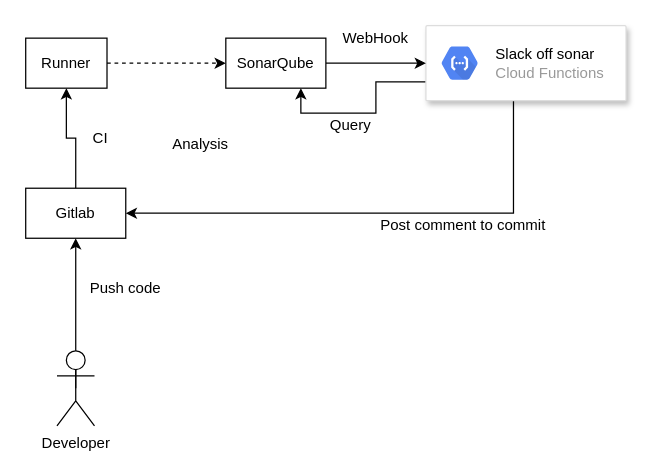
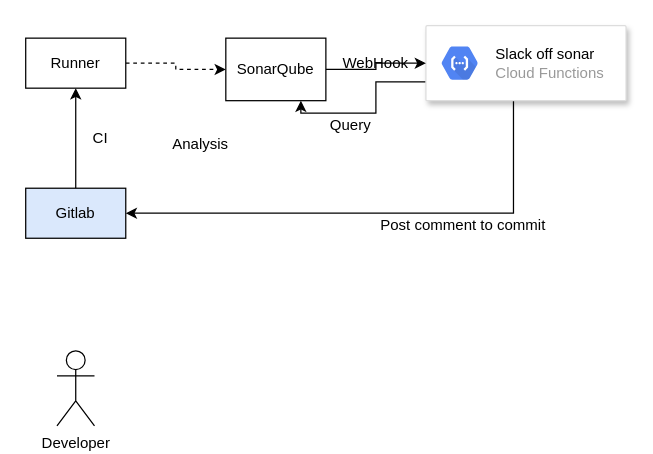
(376, 38) -> (376, 63)
(66, 63) -> (76, 63)
(276, 63) -> (276, 69)
(76, 213) -> (76, 213)
(126, 288) -> none
(76, 299) -> none
